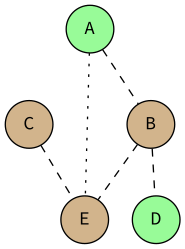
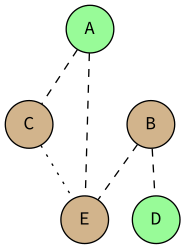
(120, 77) -> (60, 77)
(87, 124) -> (87, 124)
(57, 172) -> (57, 172)
